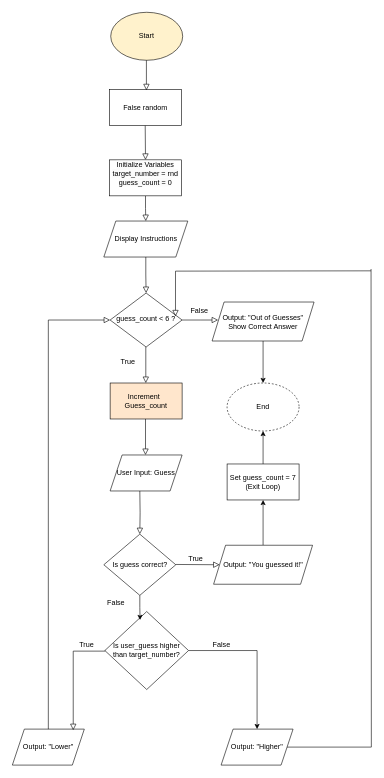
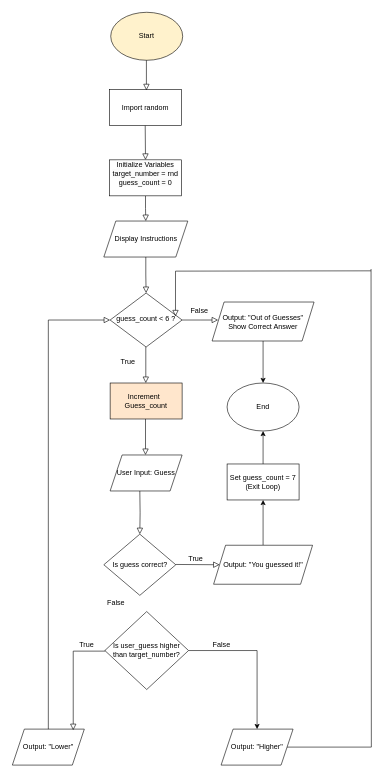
(146, 108) -> (146, 108)
(263, 407) -> (263, 407)
(140, 614) -> none
